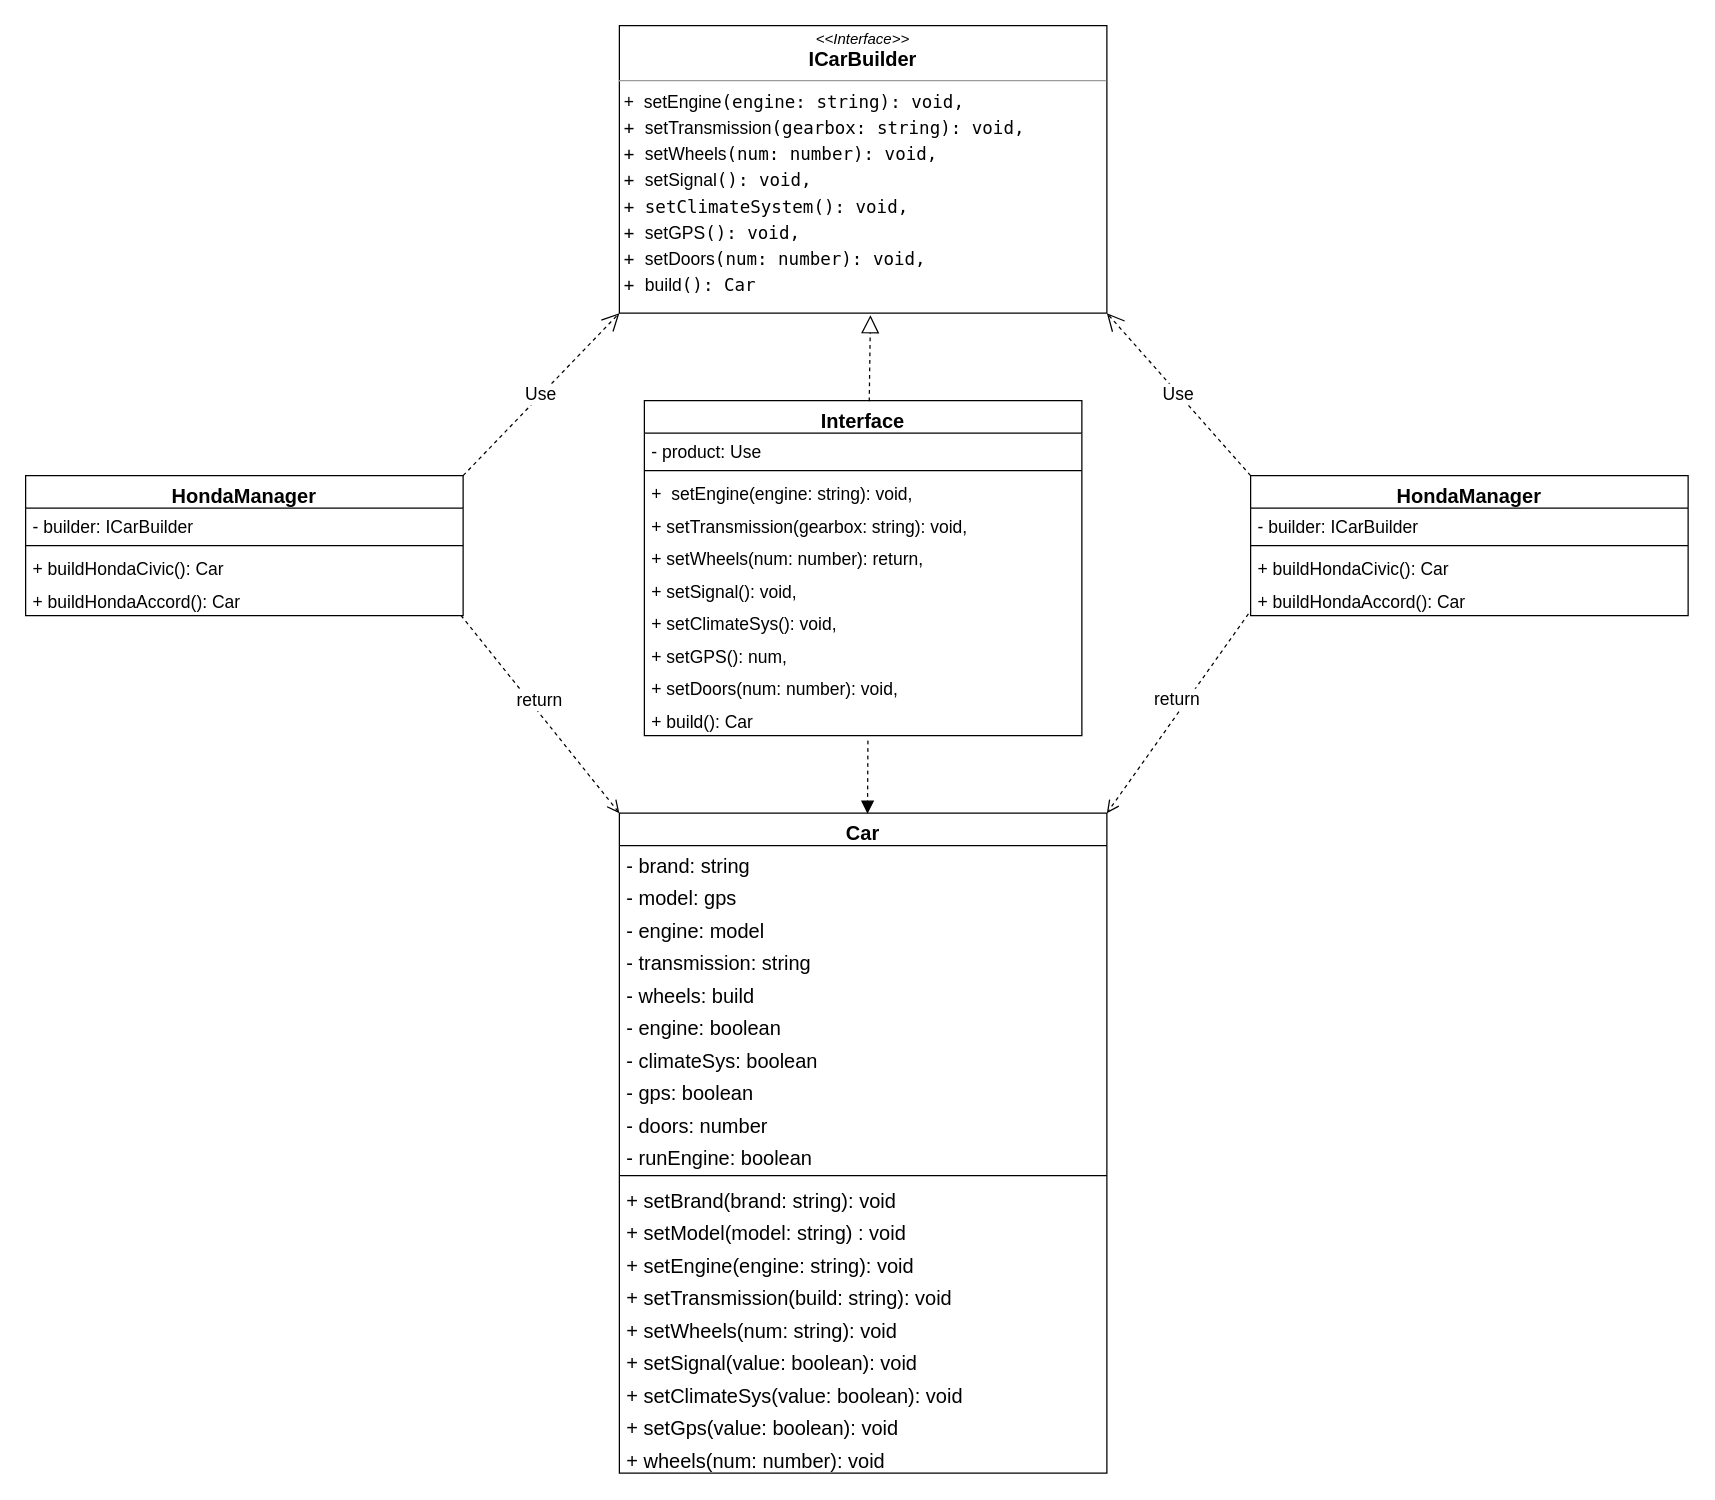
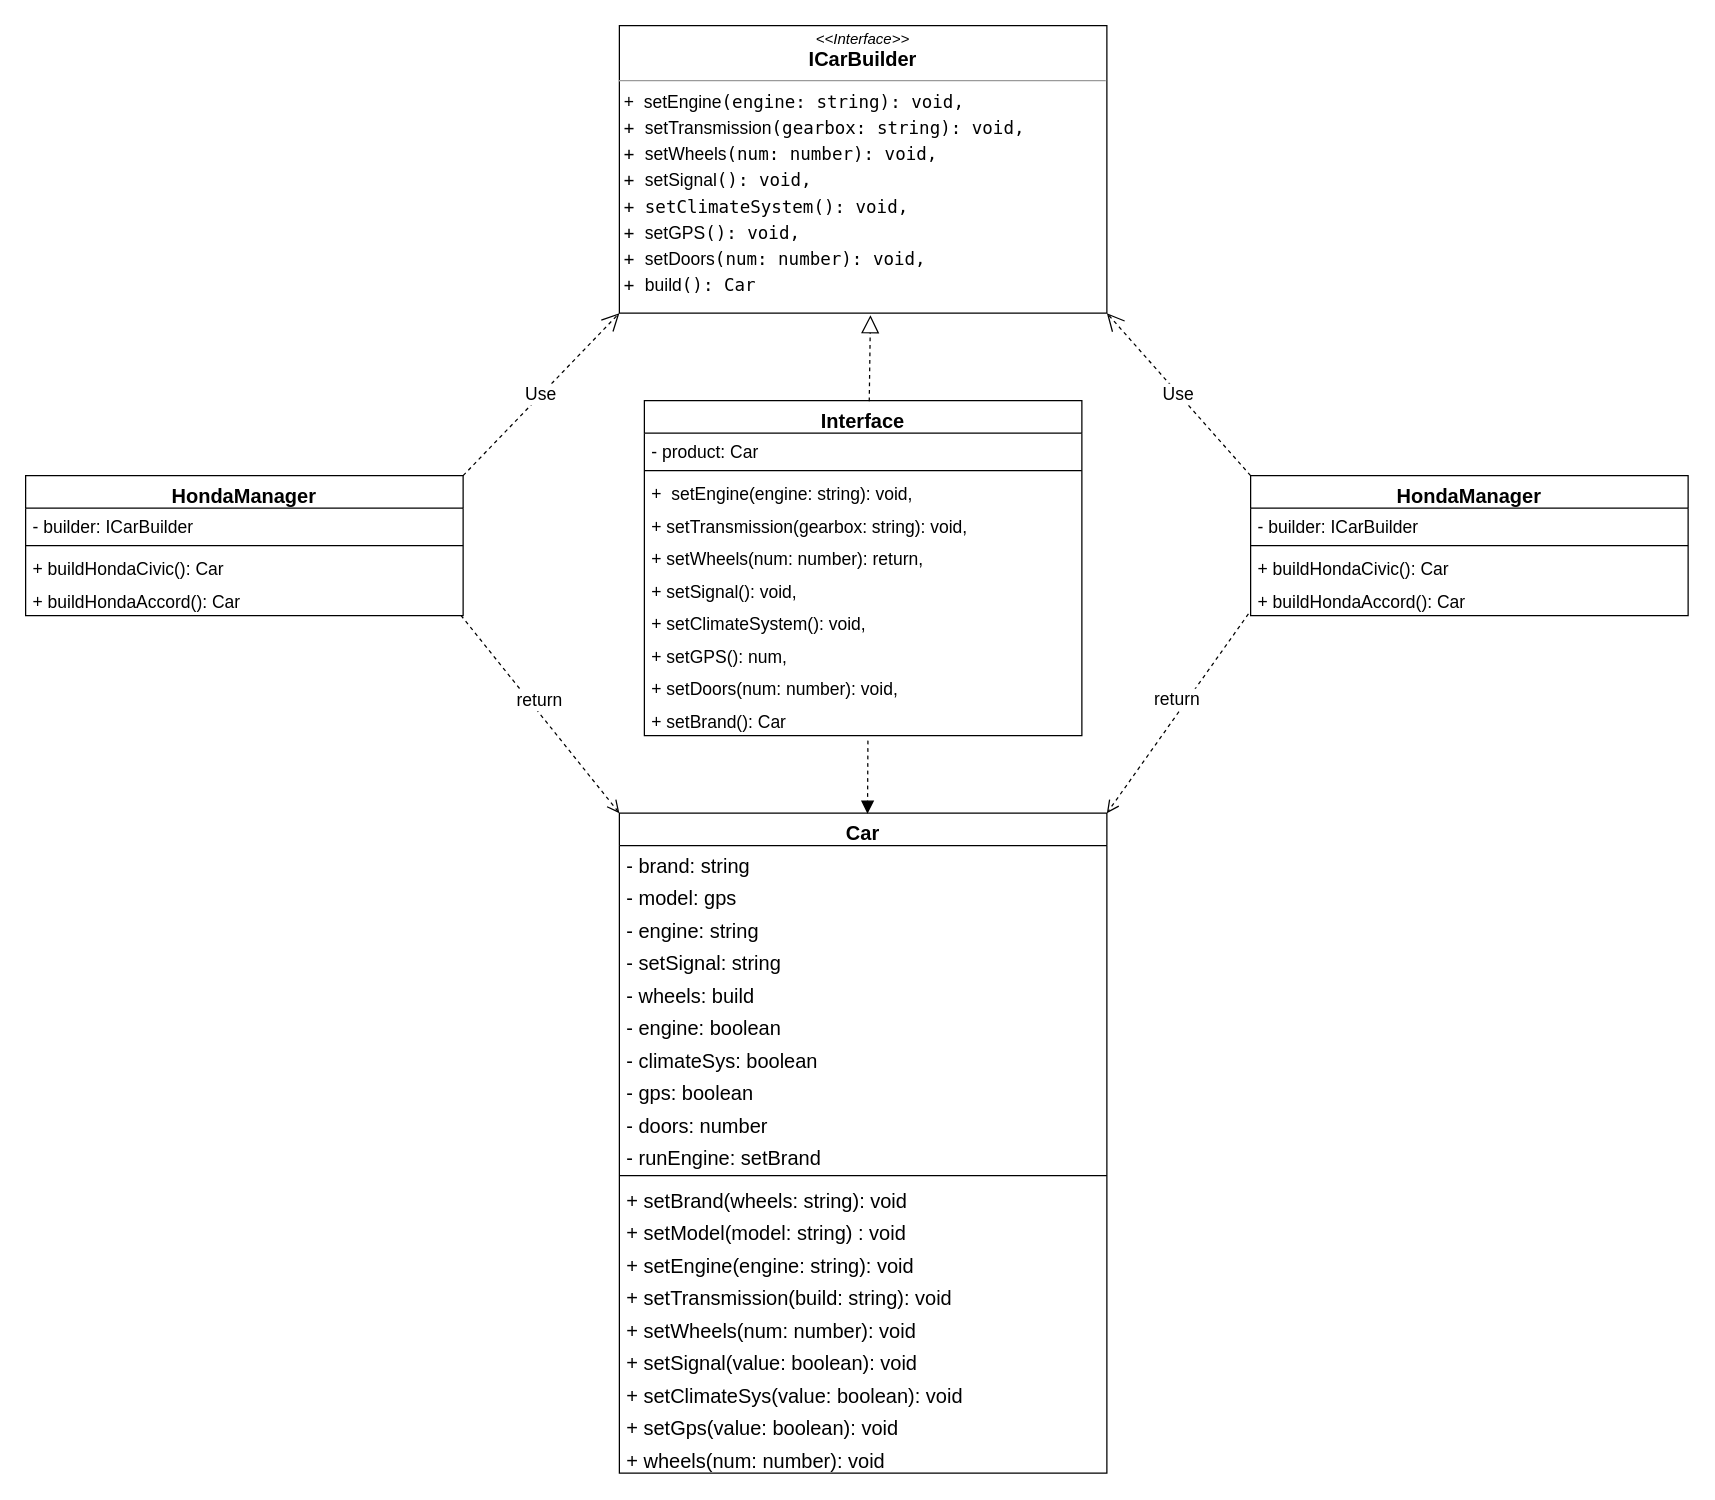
(713, 452) -> (713, 452)
(757, 624) -> (772, 624)
(711, 722) -> (730, 722)
(697, 931) -> (703, 931)
(734, 963) -> (717, 963)
(725, 1158) -> (733, 1158)
(782, 1201) -> (785, 1201)
(773, 1331) -> (776, 1331)
